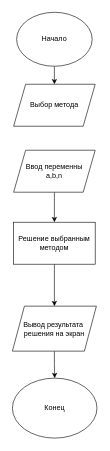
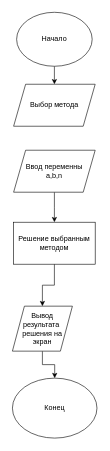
(54, 329) -> (42, 329)
